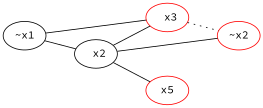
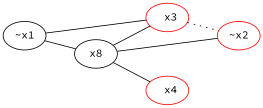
(96, 54) -> (96, 54)
(167, 90) -> (167, 90)
